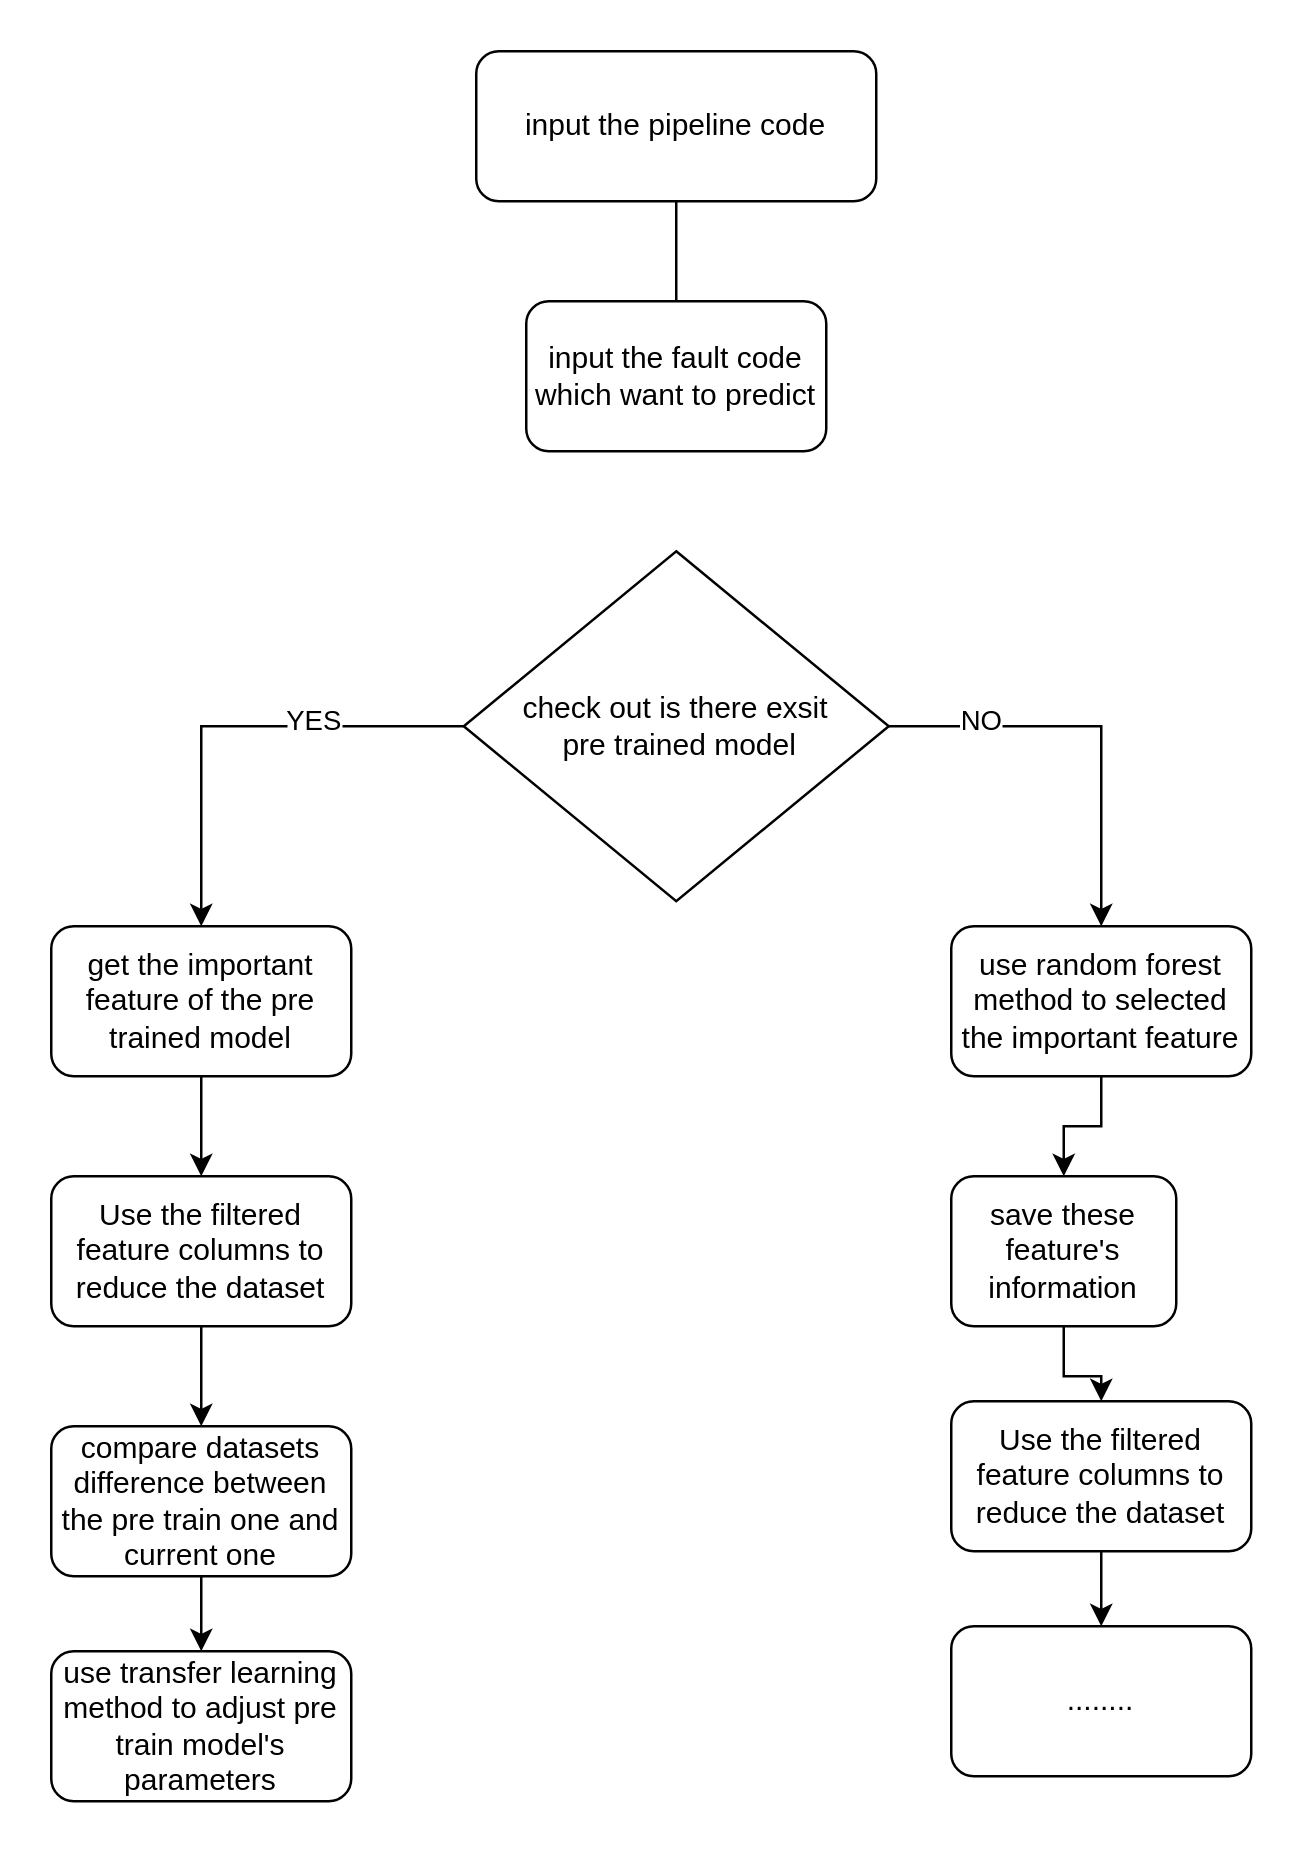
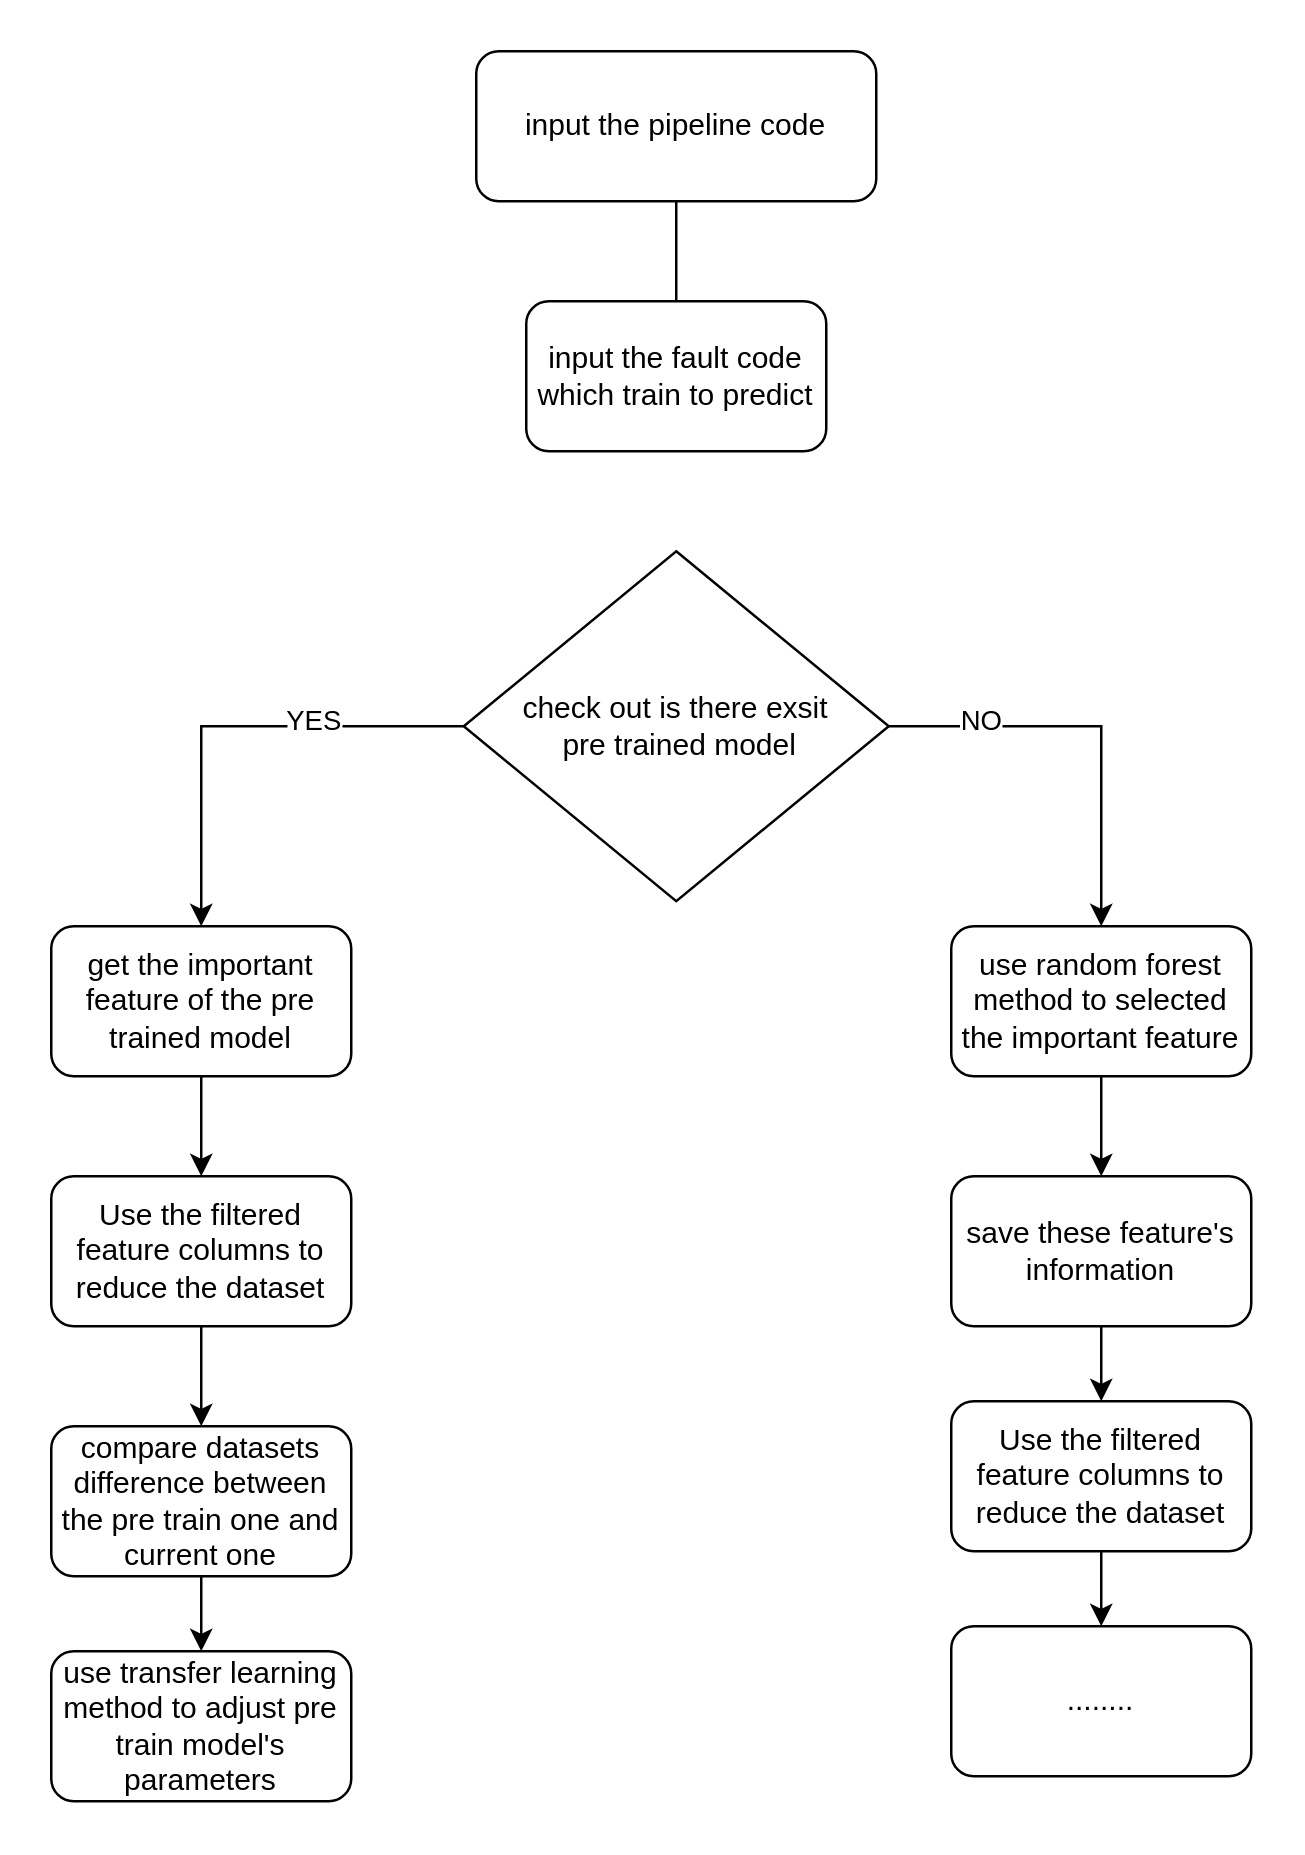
(676, 376) -> (676, 376)
(1064, 1251) -> (1101, 1251)
